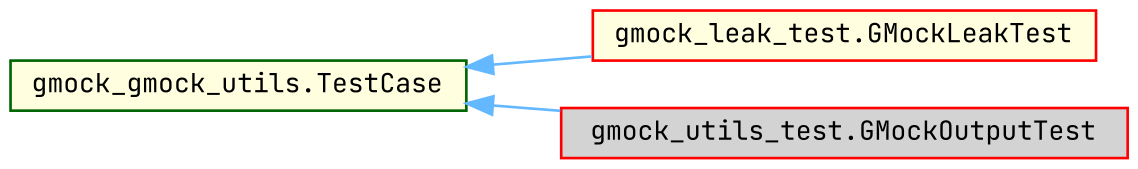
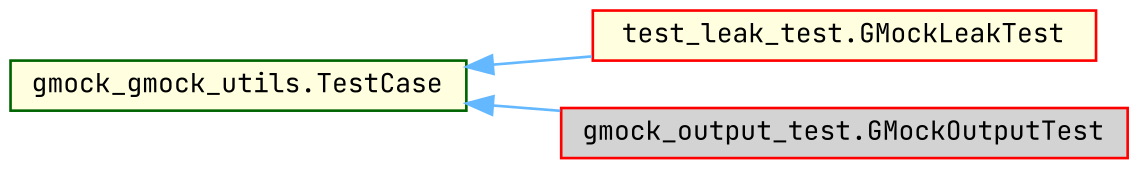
(844, 36) -> (844, 36)
(844, 133) -> (844, 133)
